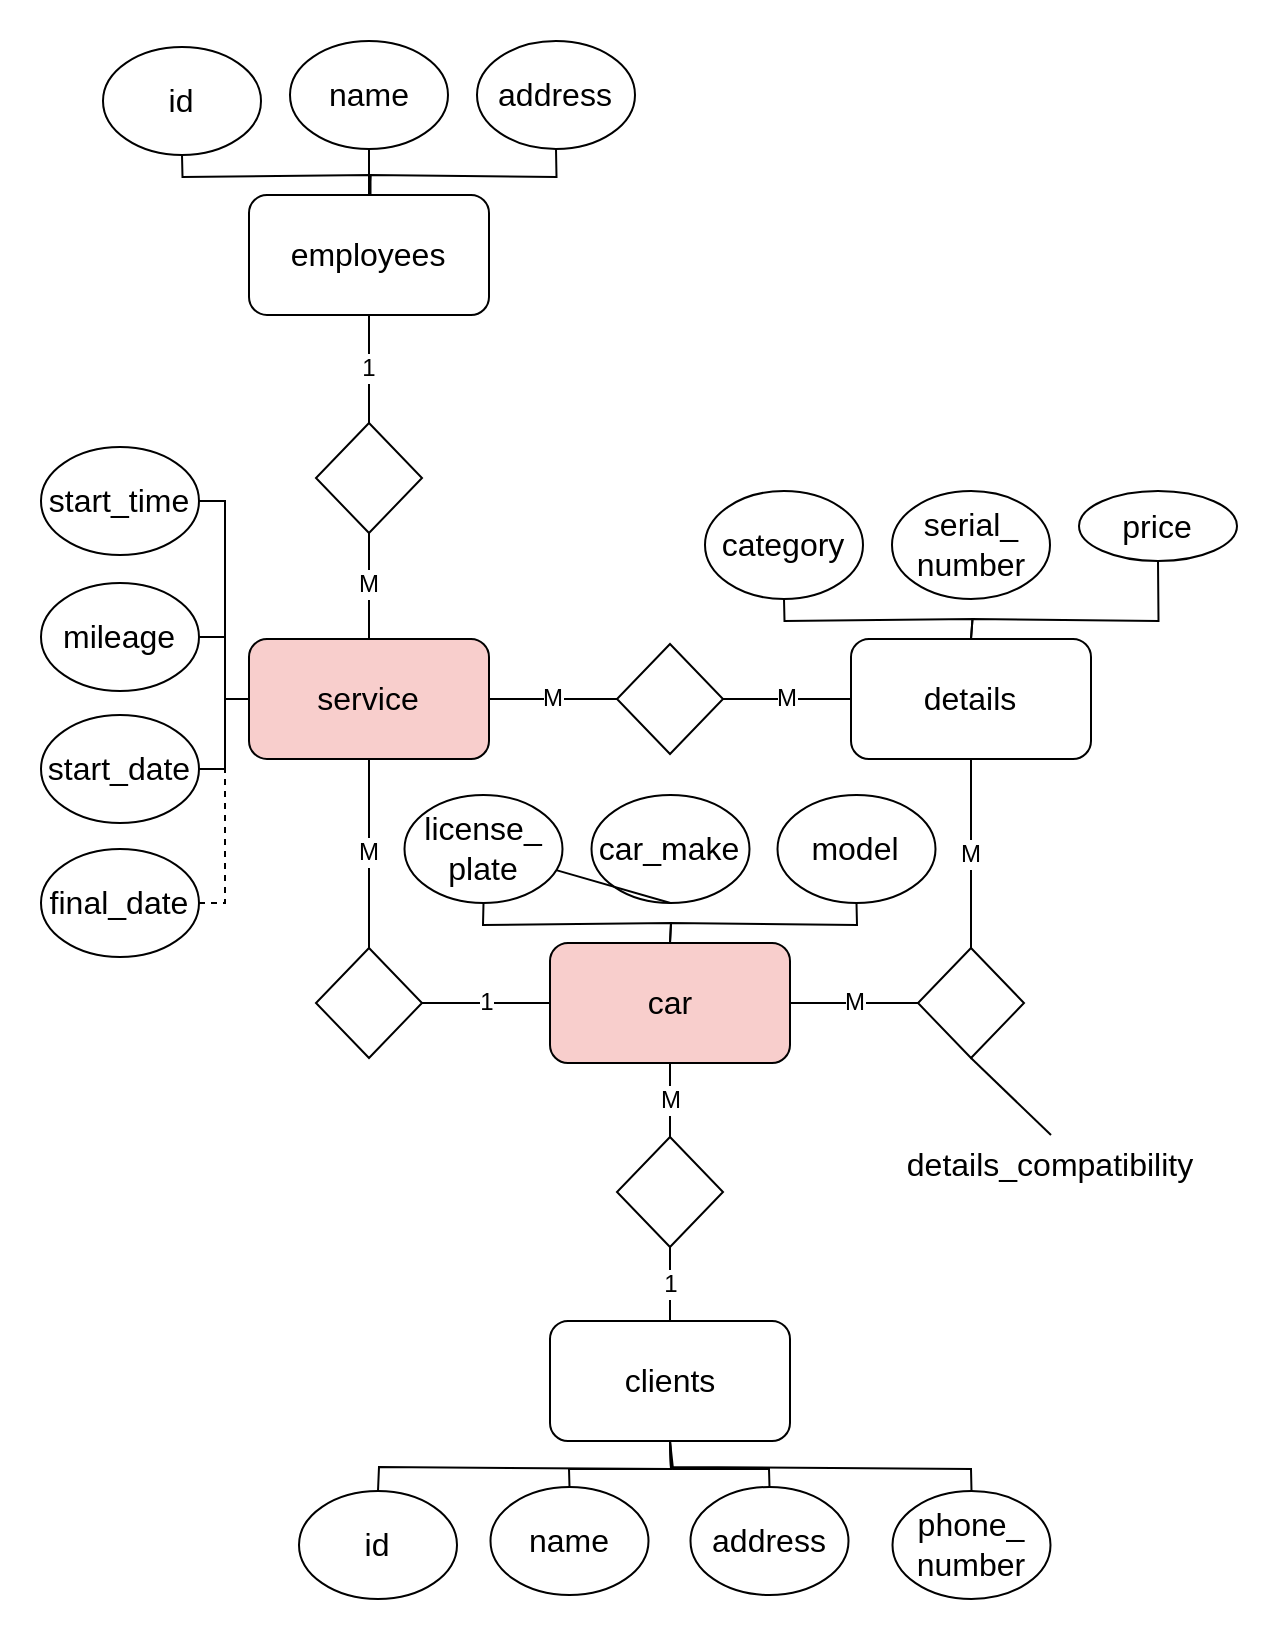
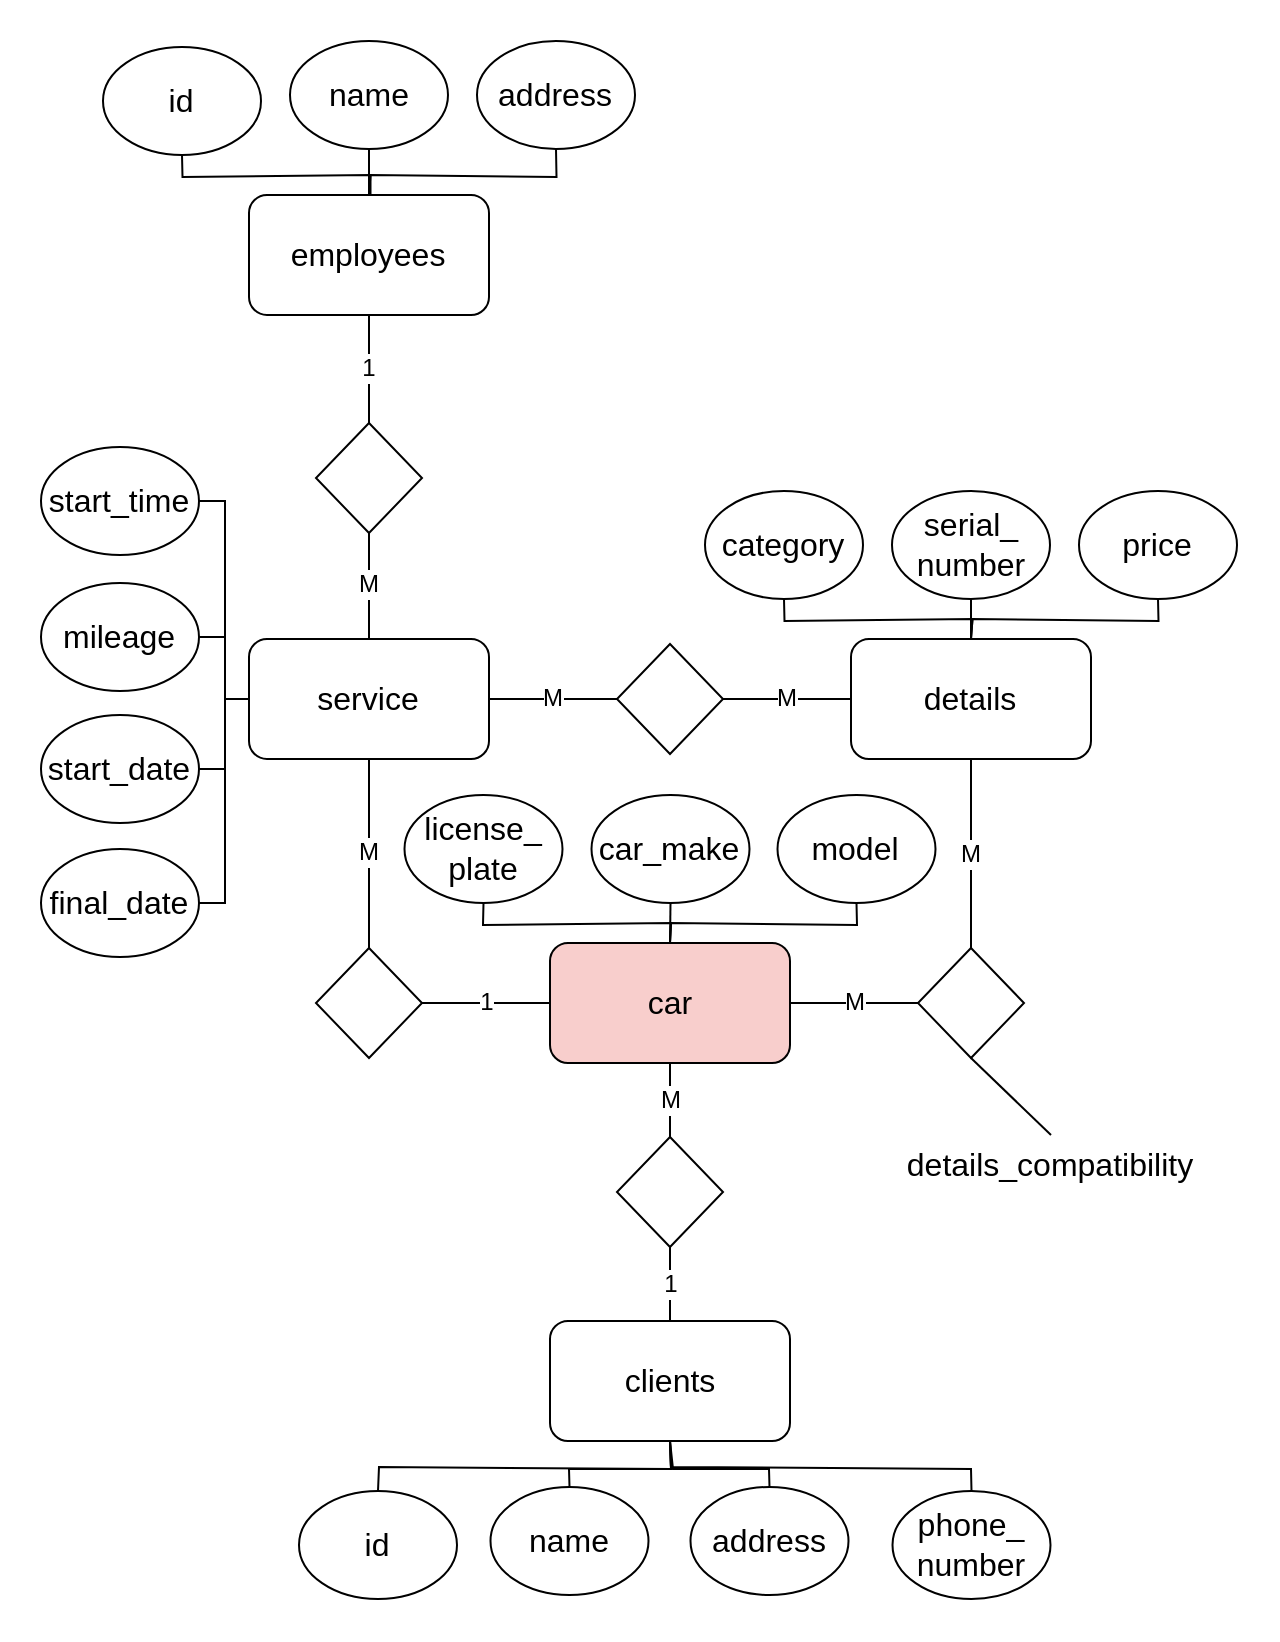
(1158, 526) -> (1158, 545)
none -> (971, 607)
(369, 699) -> (369, 699)
(225, 849) -> (225, 849)
(612, 886) -> (670, 911)
